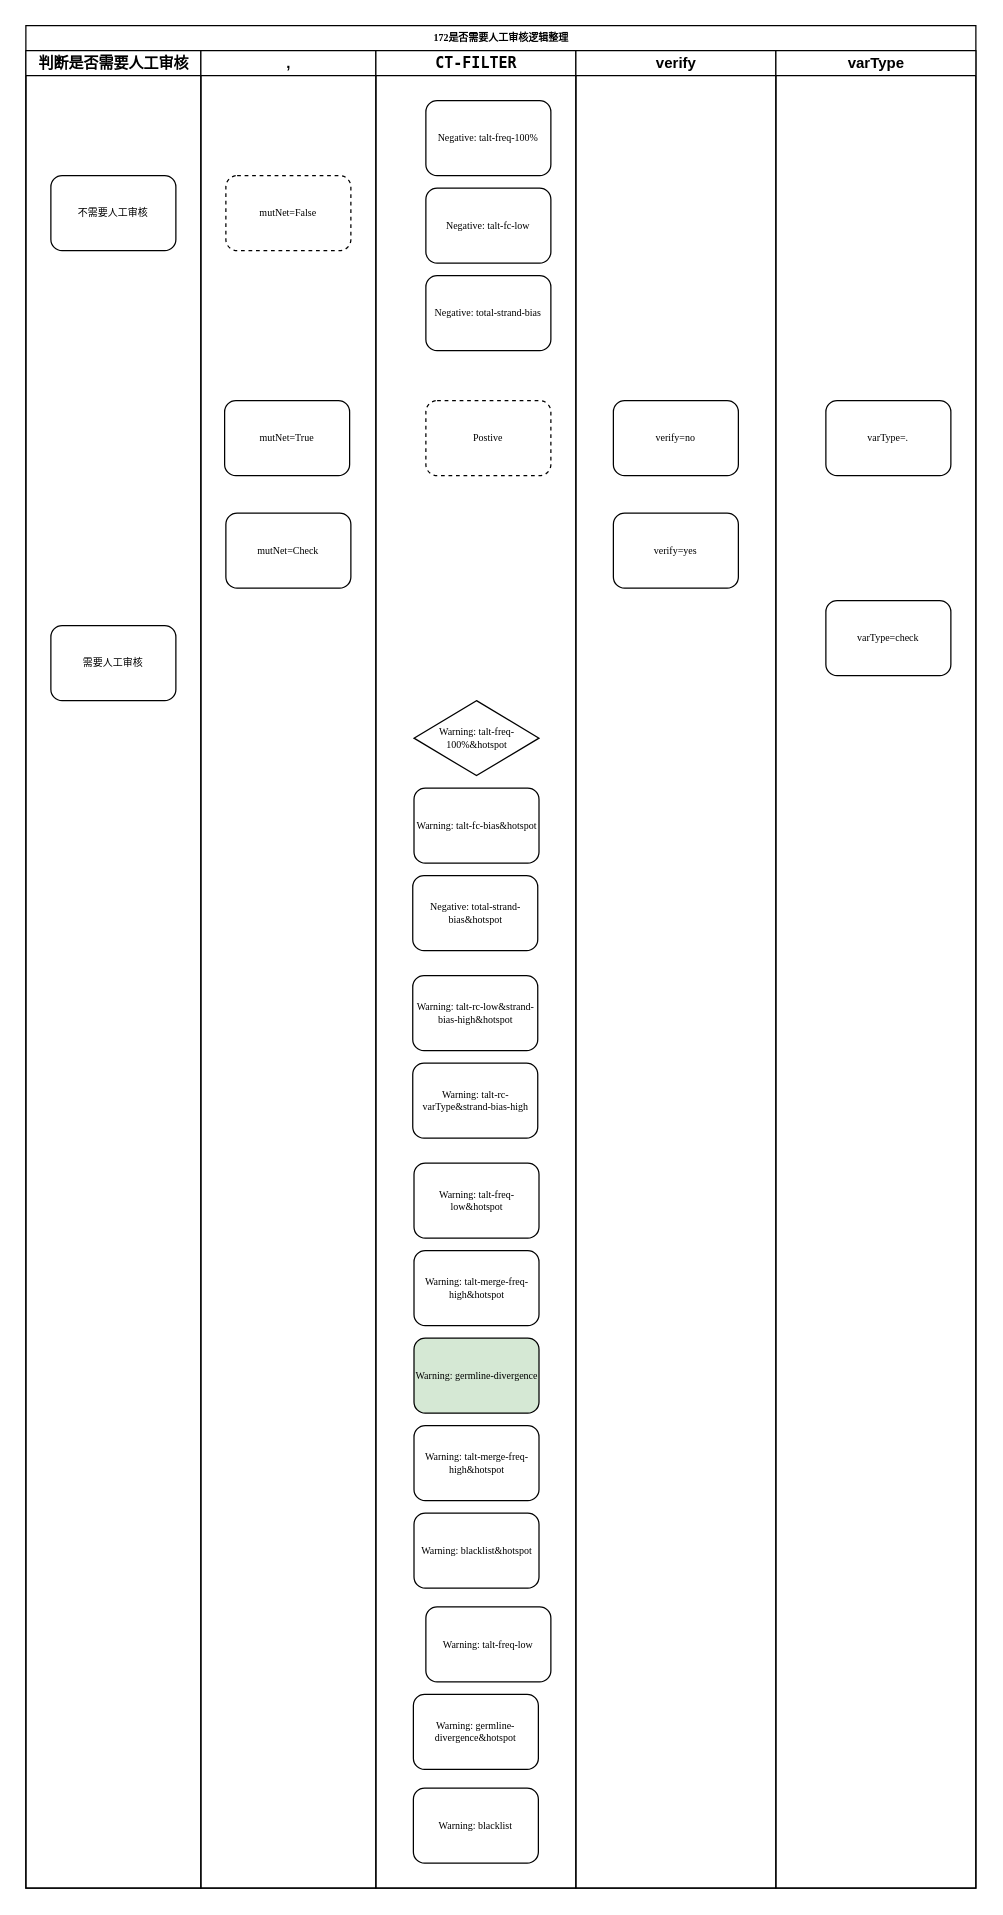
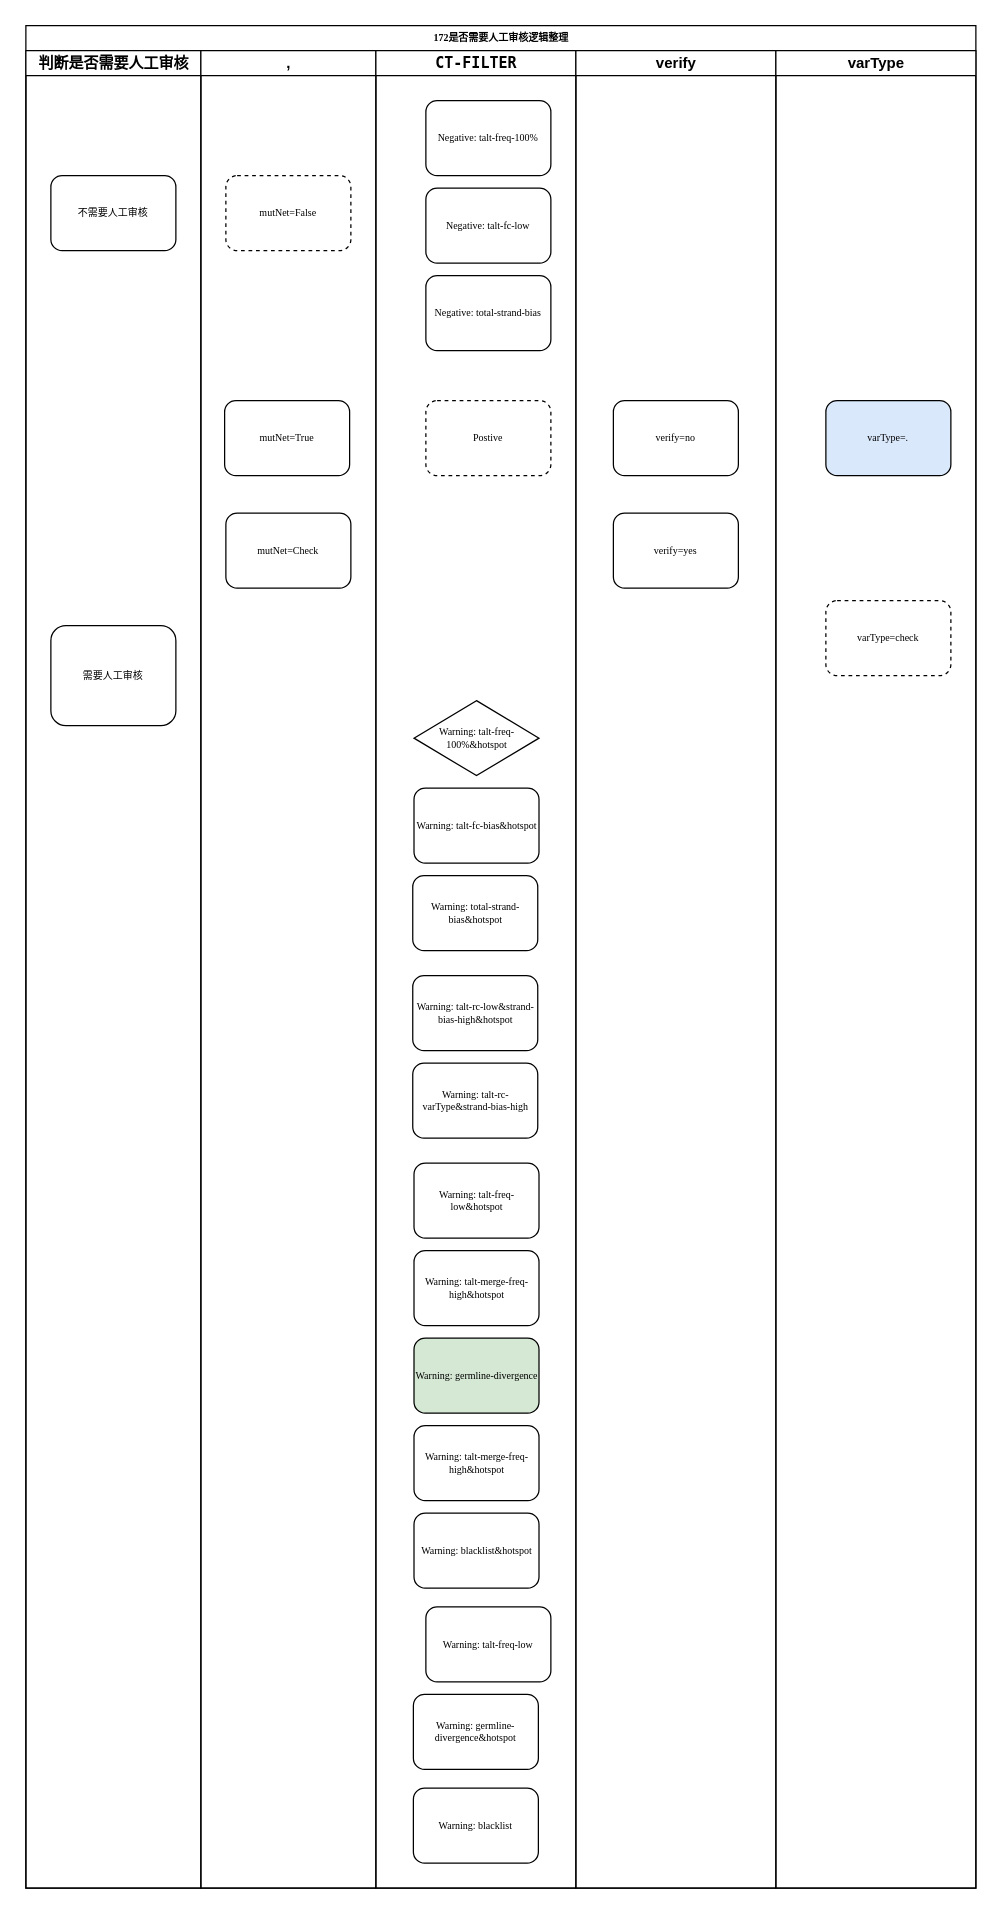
(888, 438) -> (888, 438)
(888, 638) -> (888, 638)
(113, 663) -> (113, 676)
(476, 913) -> (476, 913)
